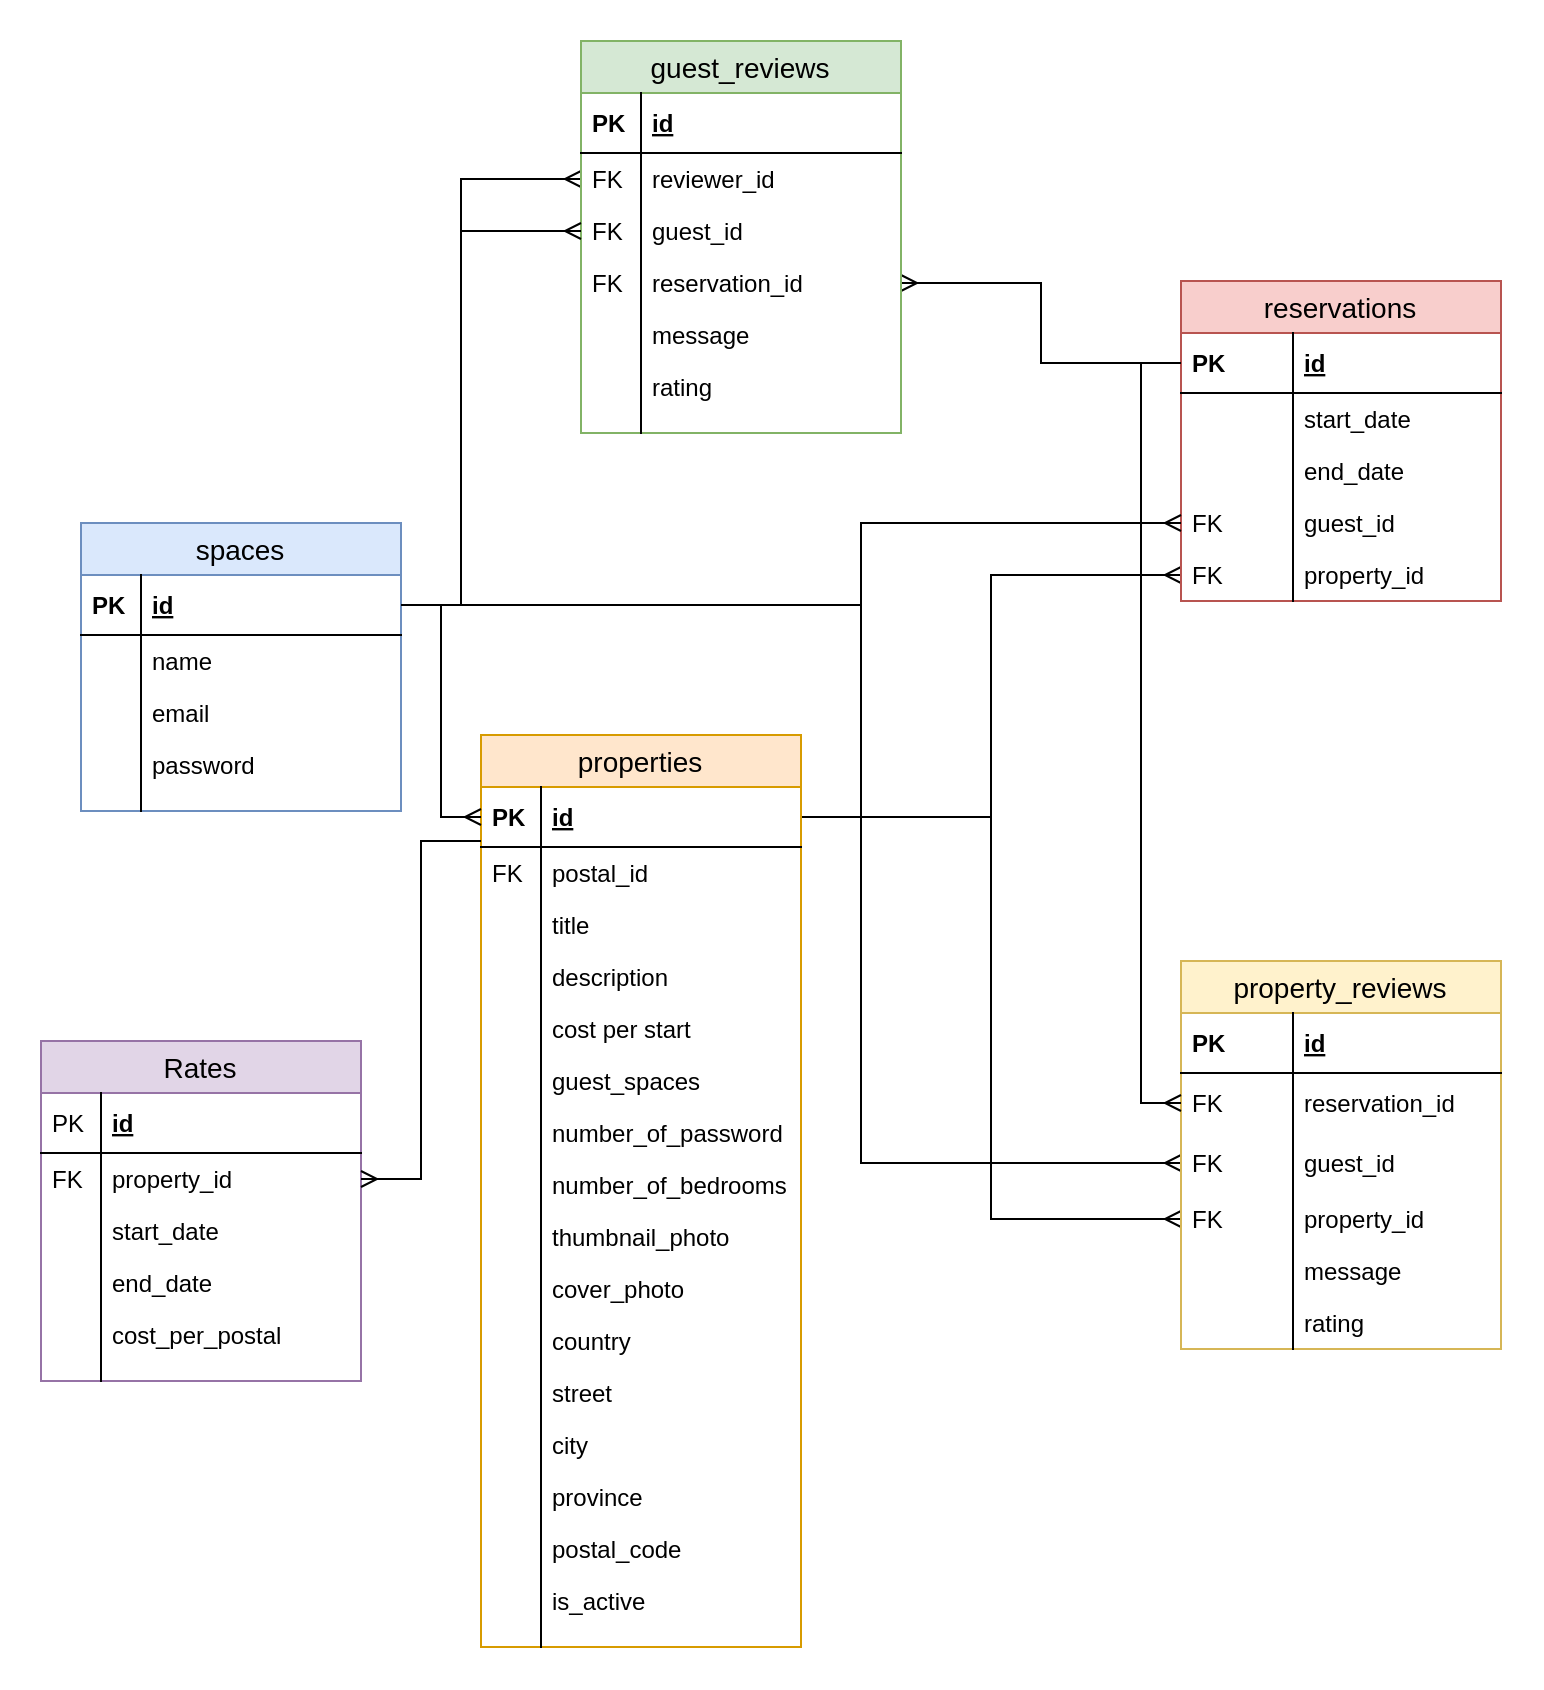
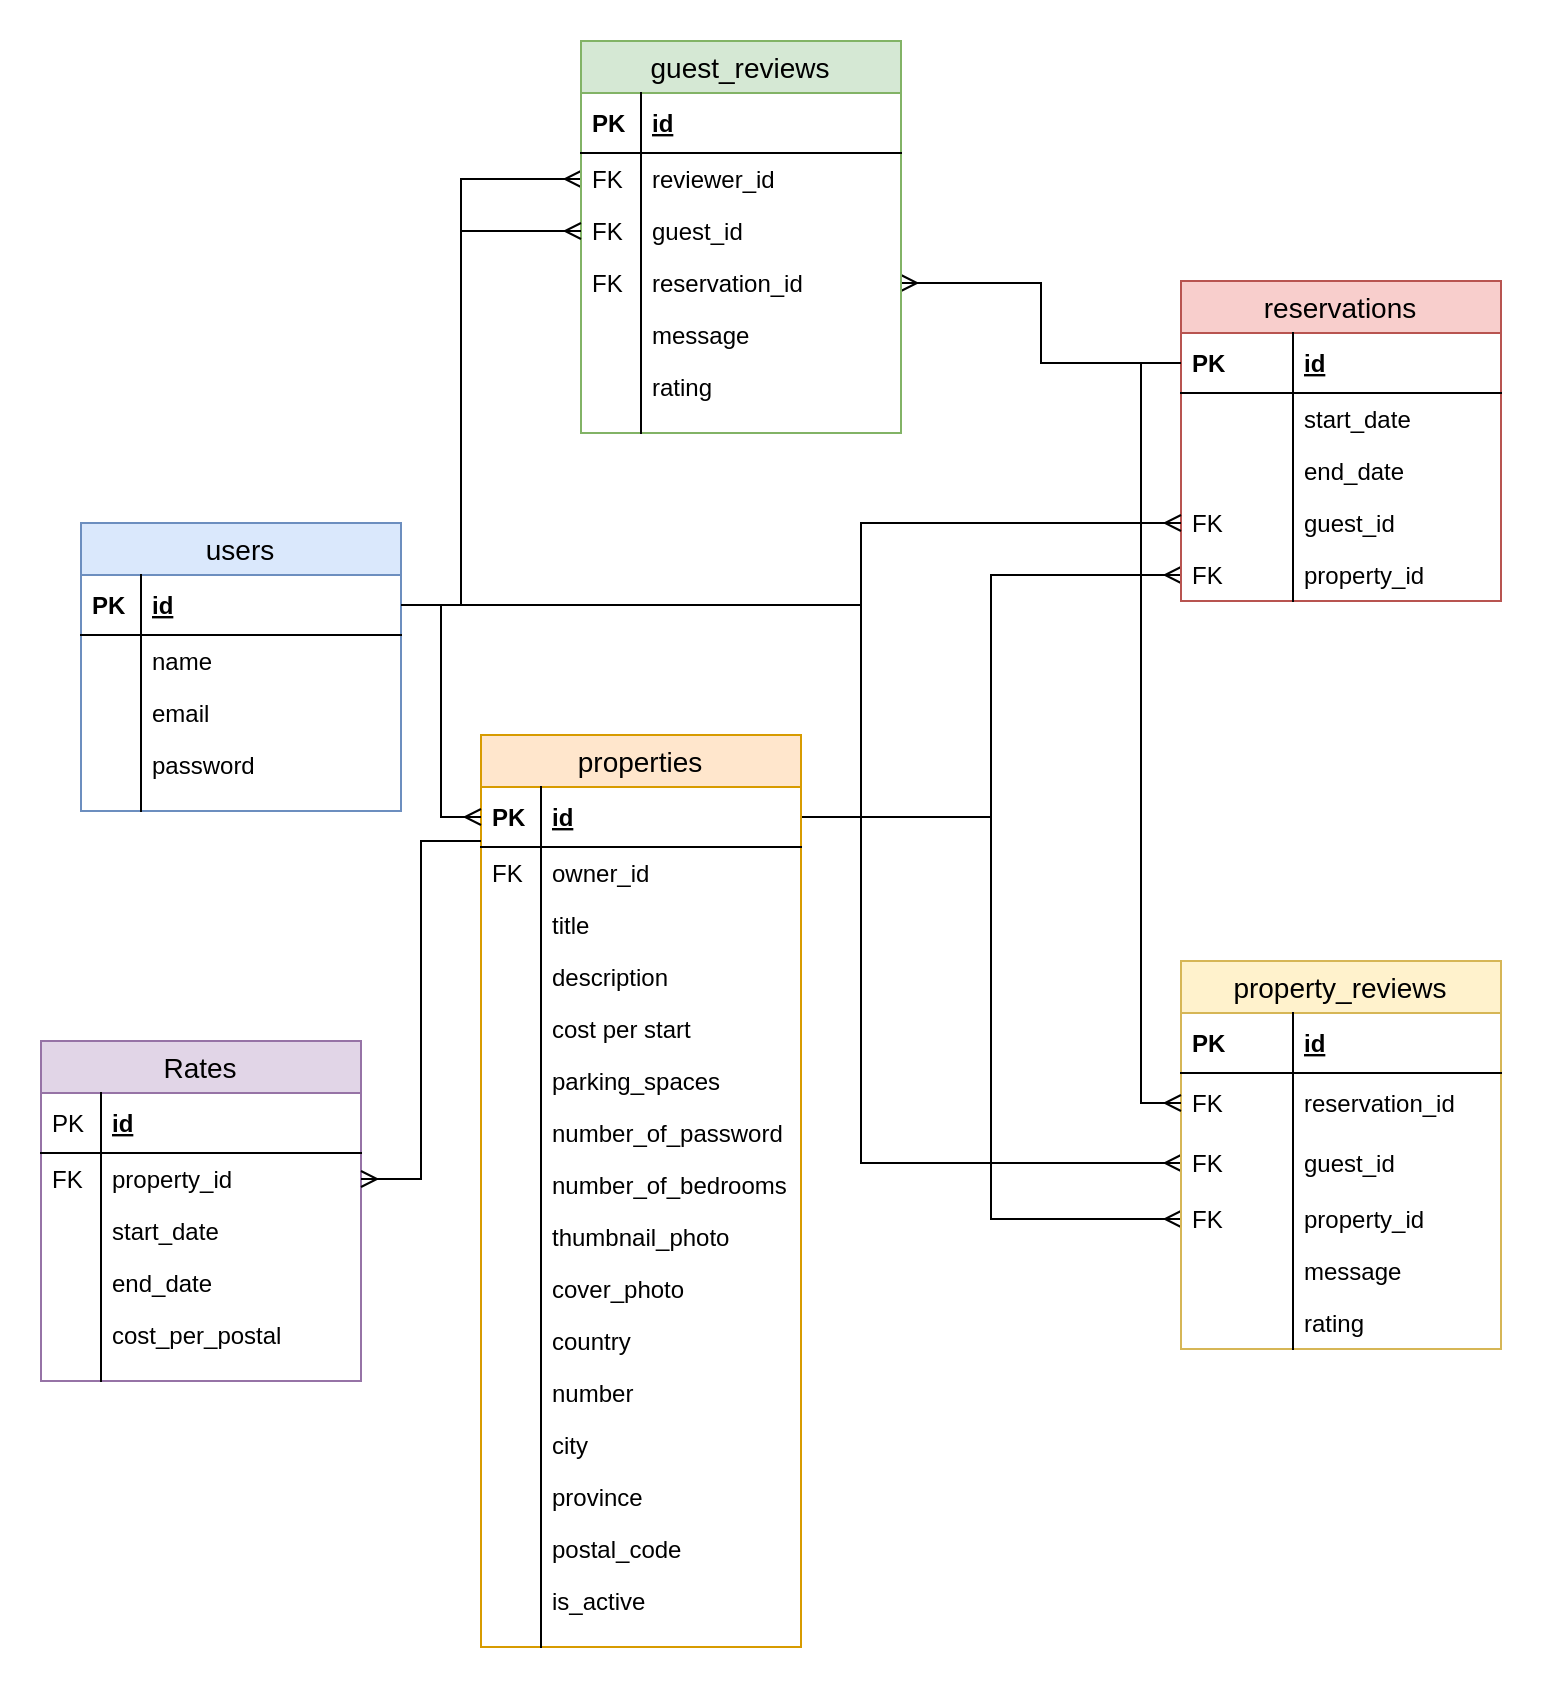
(240, 551) -> (240, 551)
(606, 874) -> (603, 874)
(633, 1082) -> (643, 1082)
(592, 1394) -> (592, 1394)
